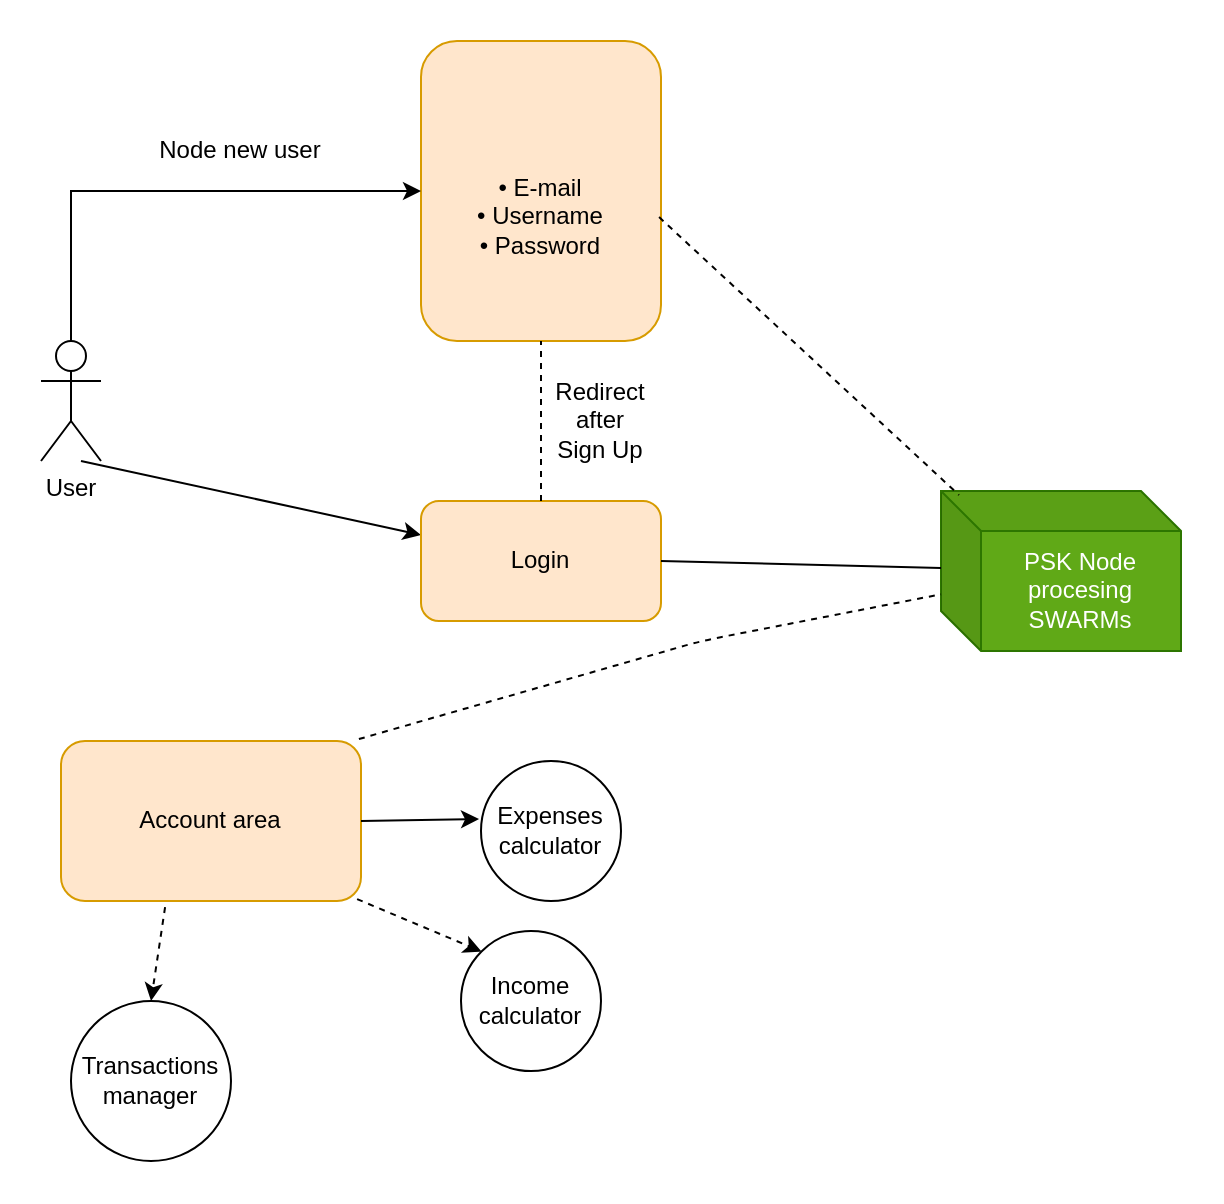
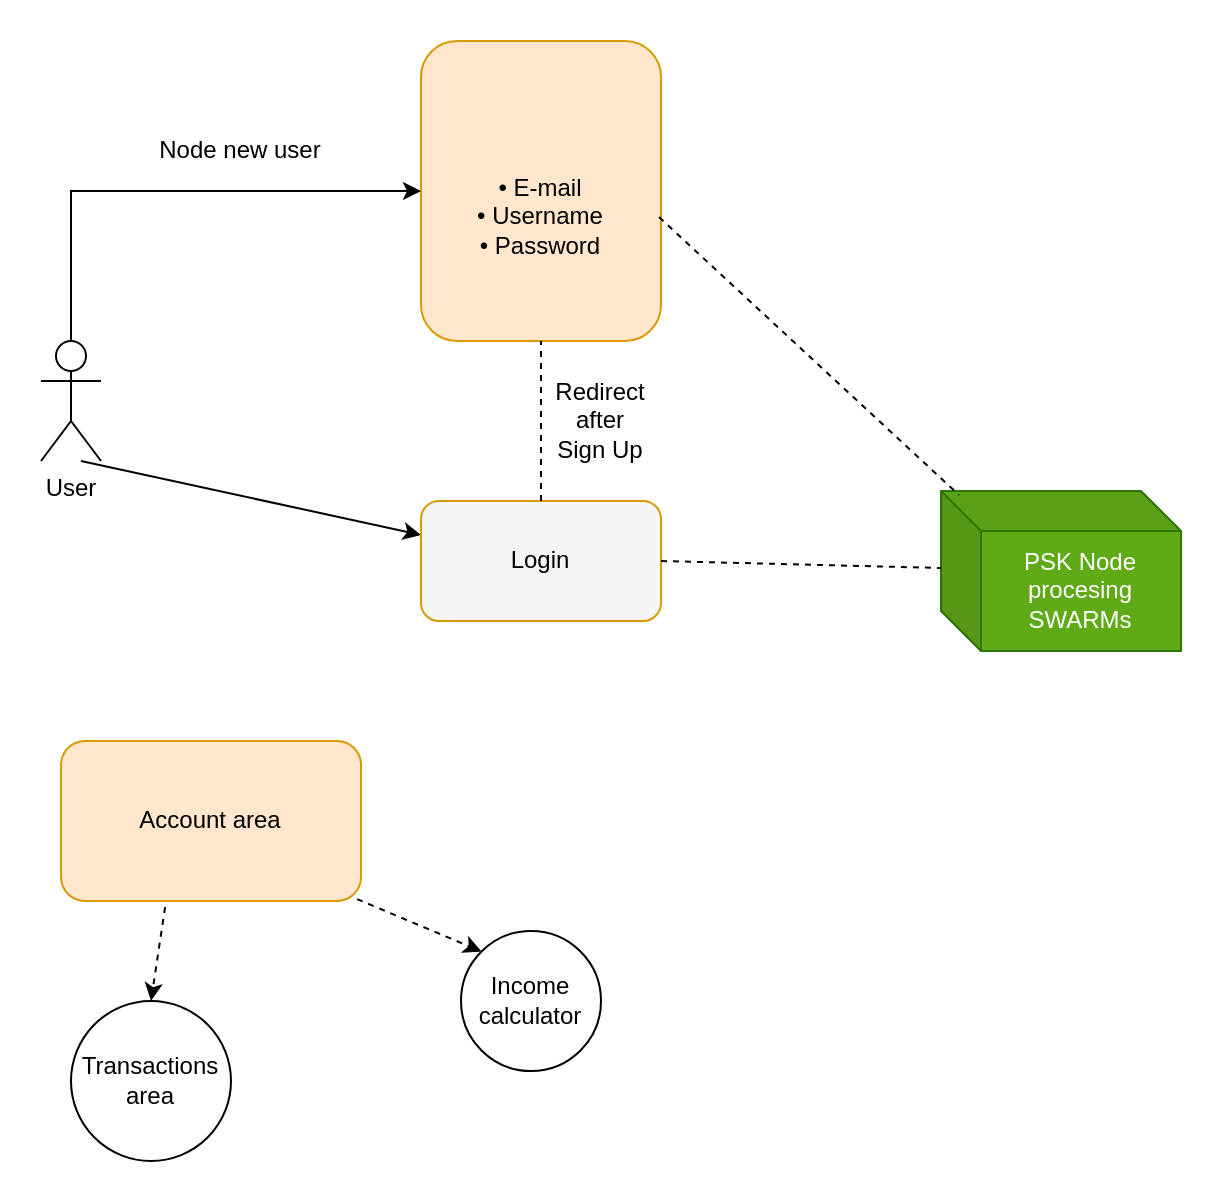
(541, 561) -> (541, 561)
(801, 565) -> (801, 565)
(640, 658) -> none
(413, 820) -> none
(551, 831) -> none
(151, 1081) -> (151, 1081)
